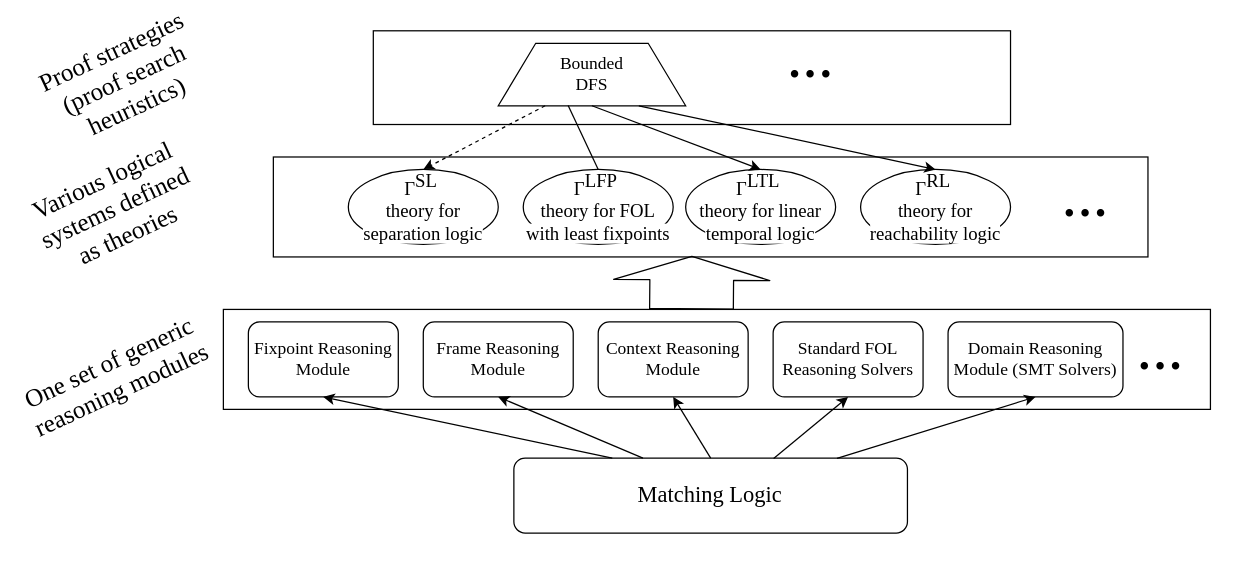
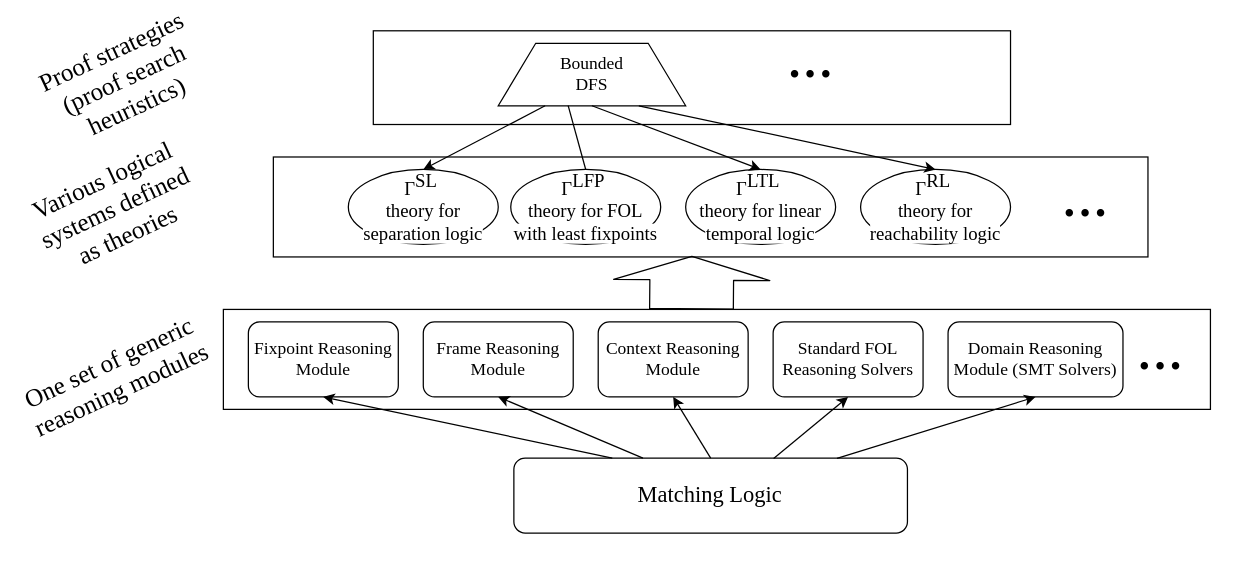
(487, 136) -> (487, 136)
(598, 207) -> (585, 207)
